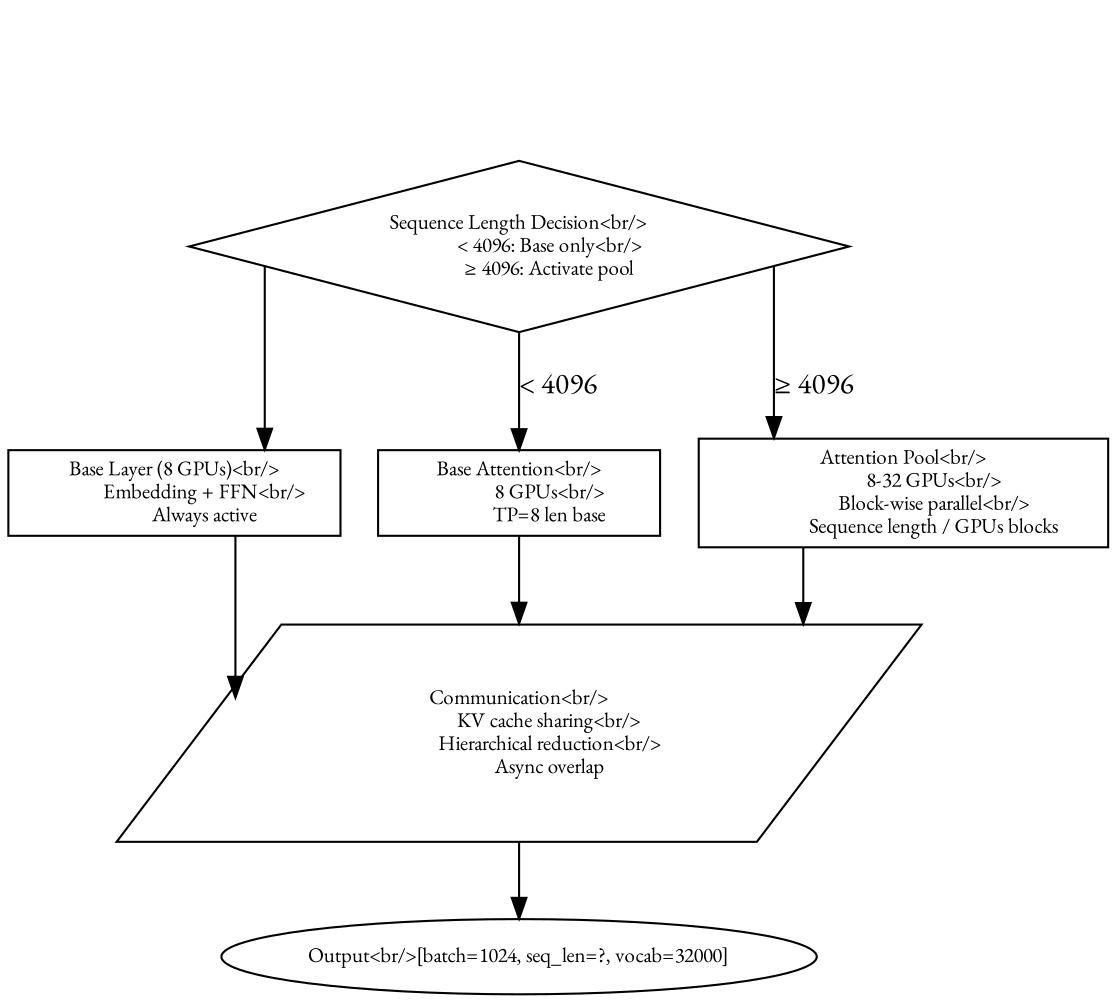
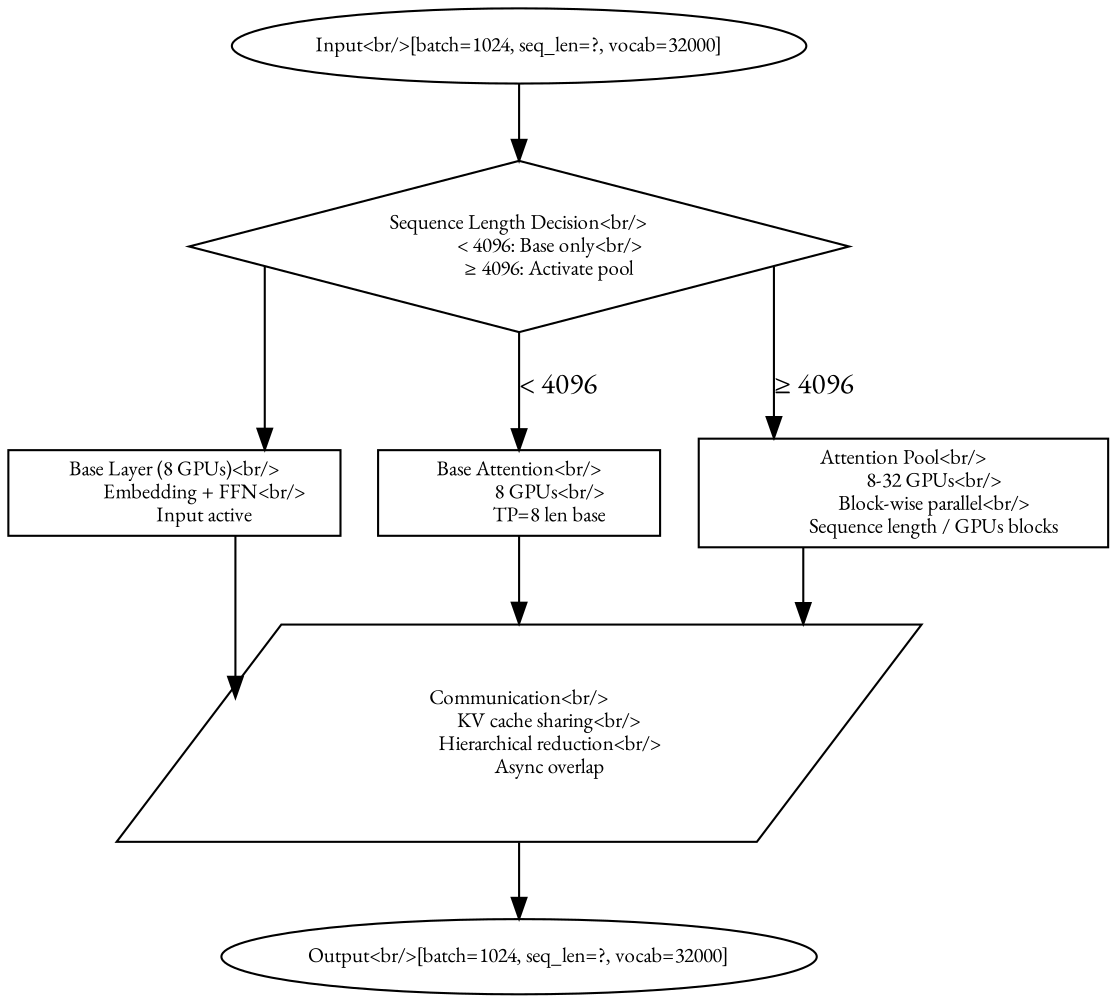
none -> (519, 46)
(174, 493) -> (174, 493)
